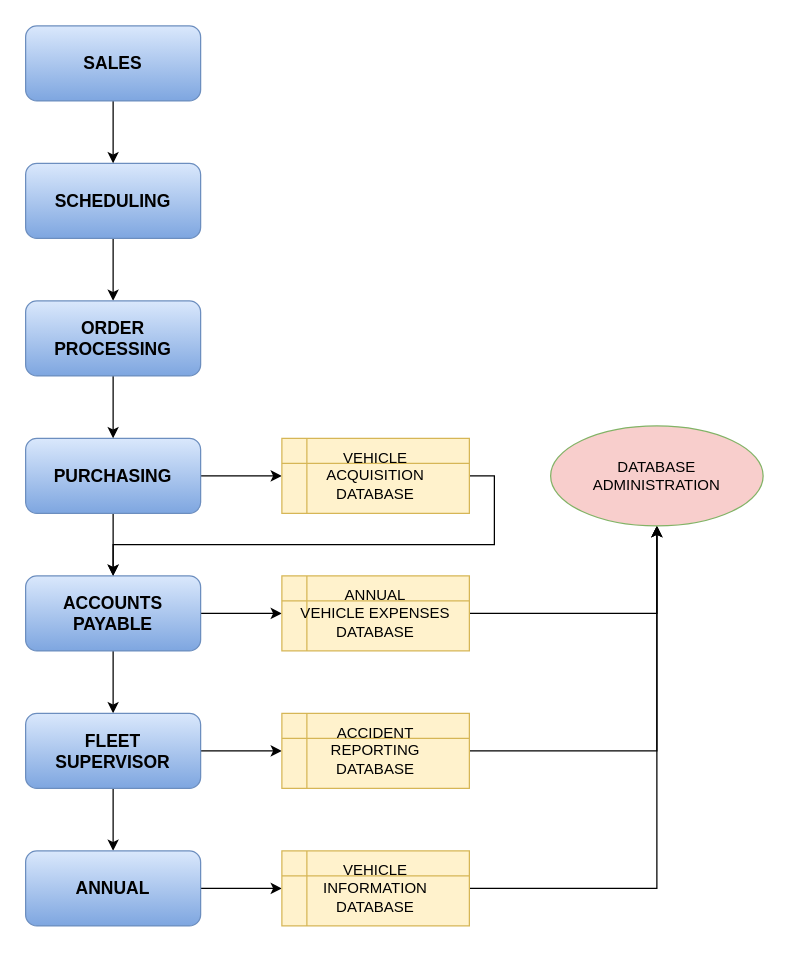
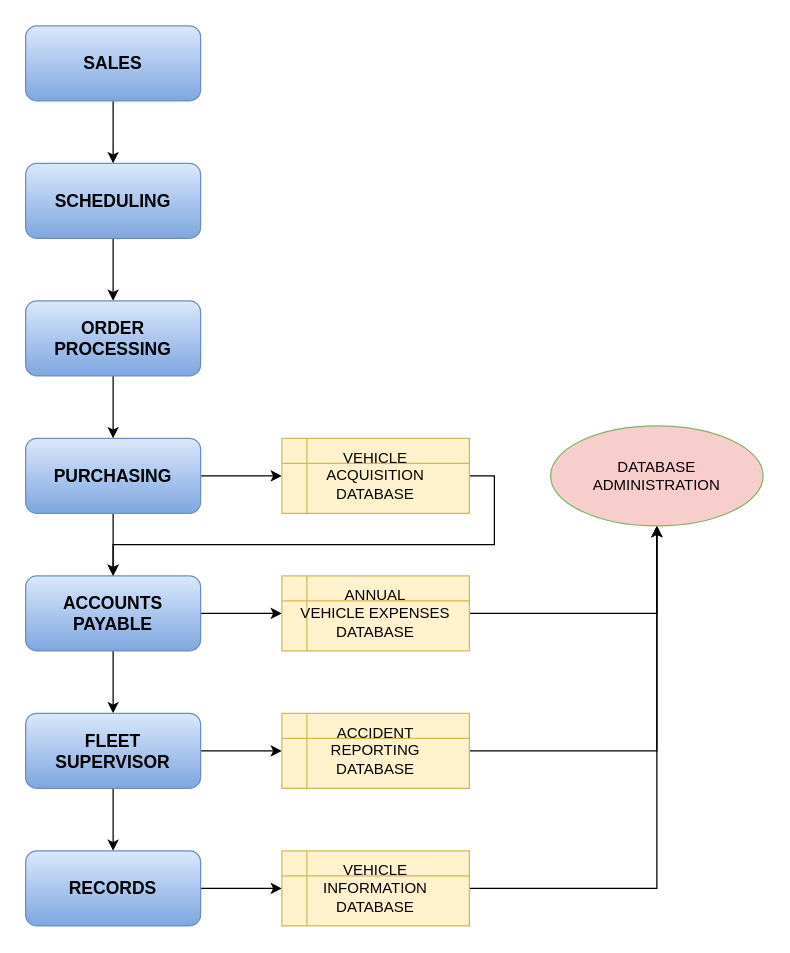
(113, 888) -> (113, 888)
